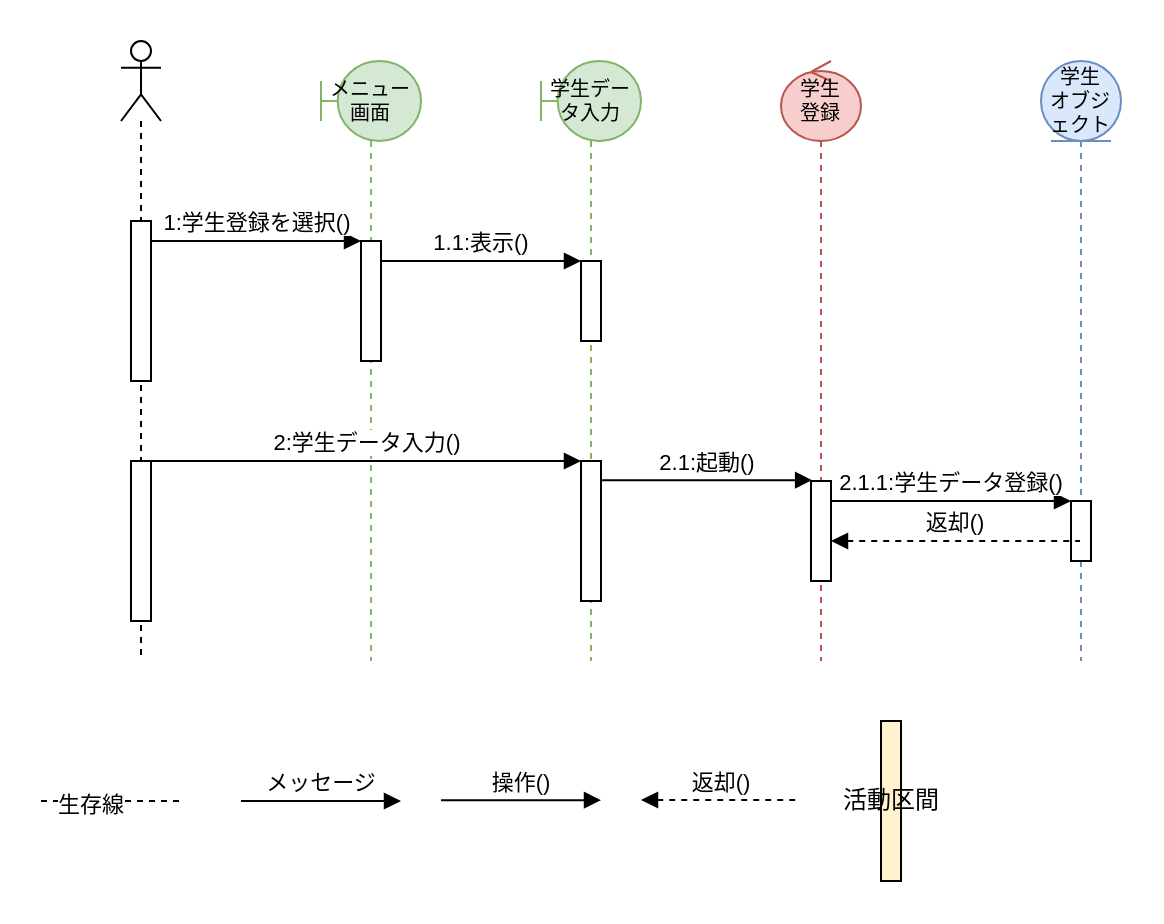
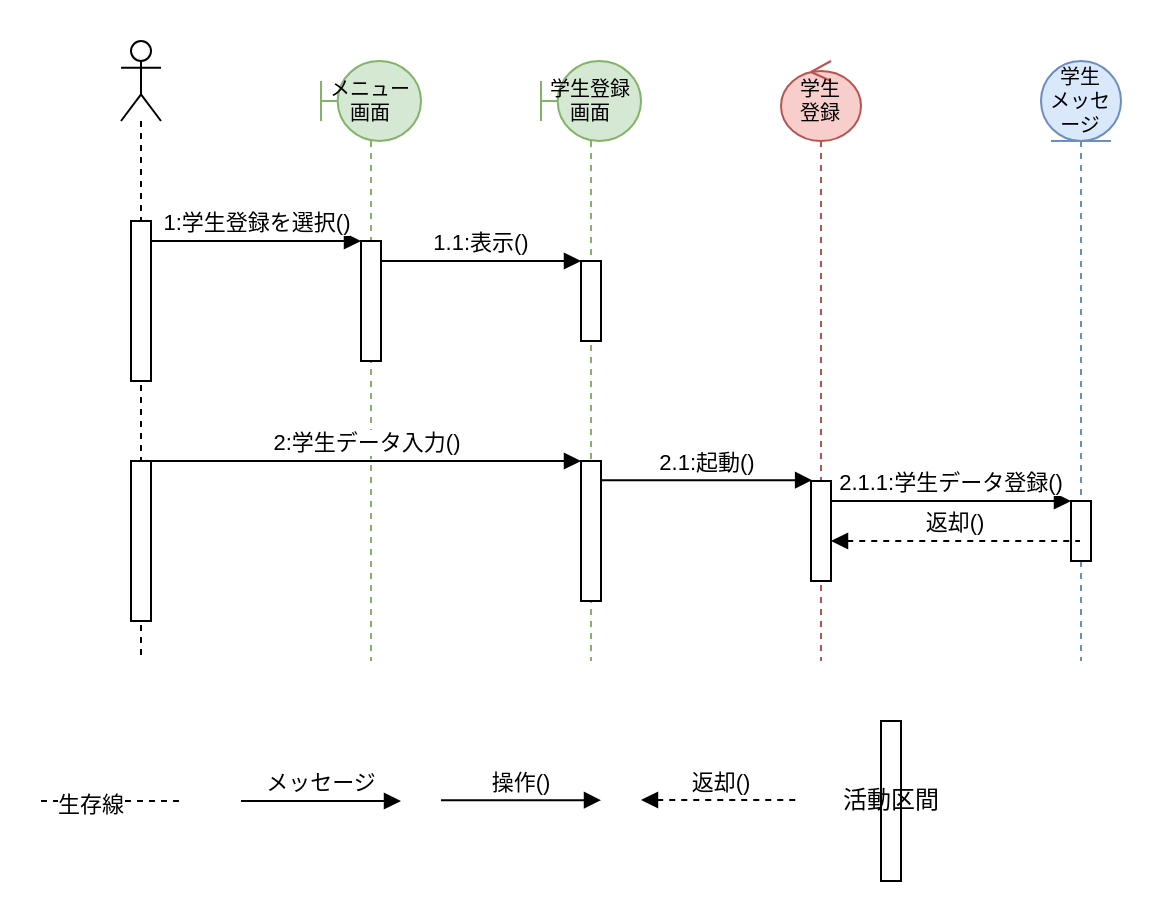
(591, 101) -> (591, 101)
(1081, 101) -> (1081, 101)
(891, 801) -> (891, 801)
